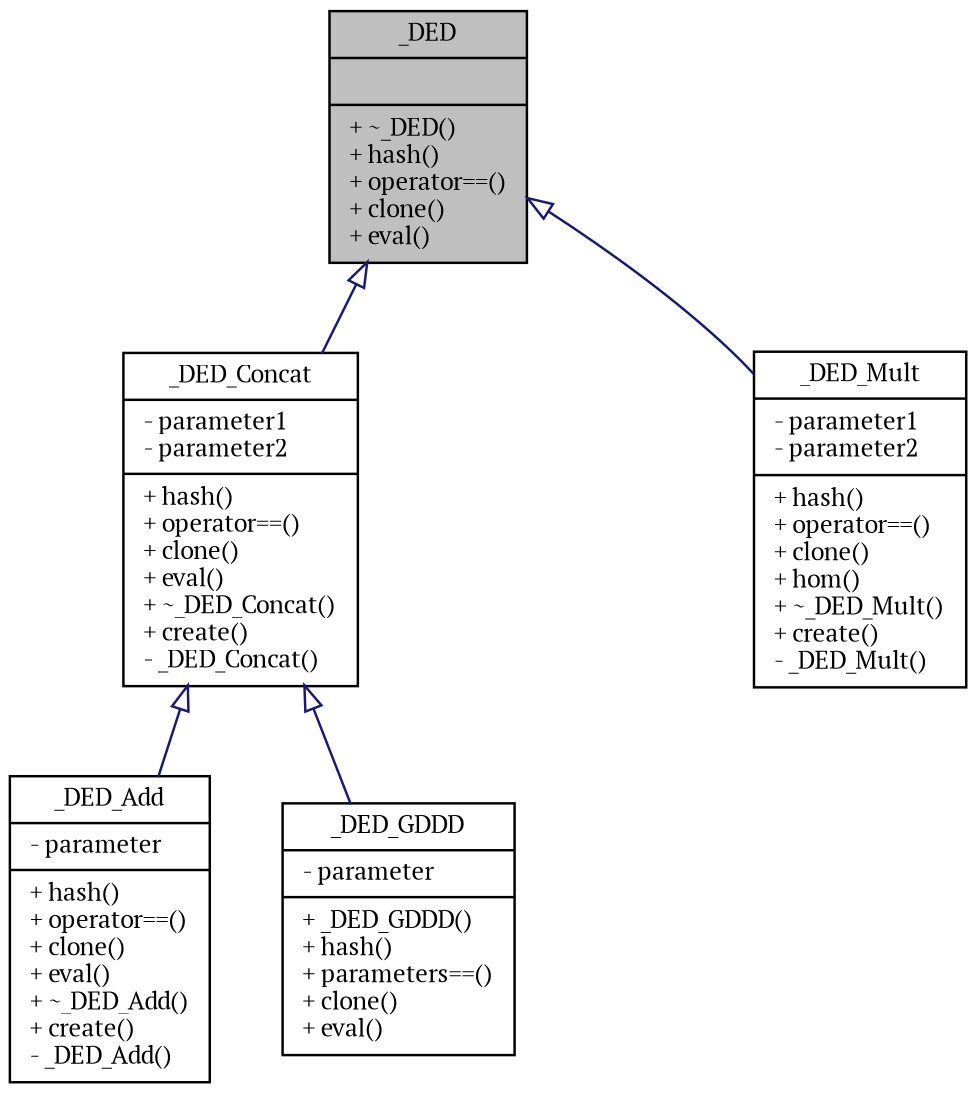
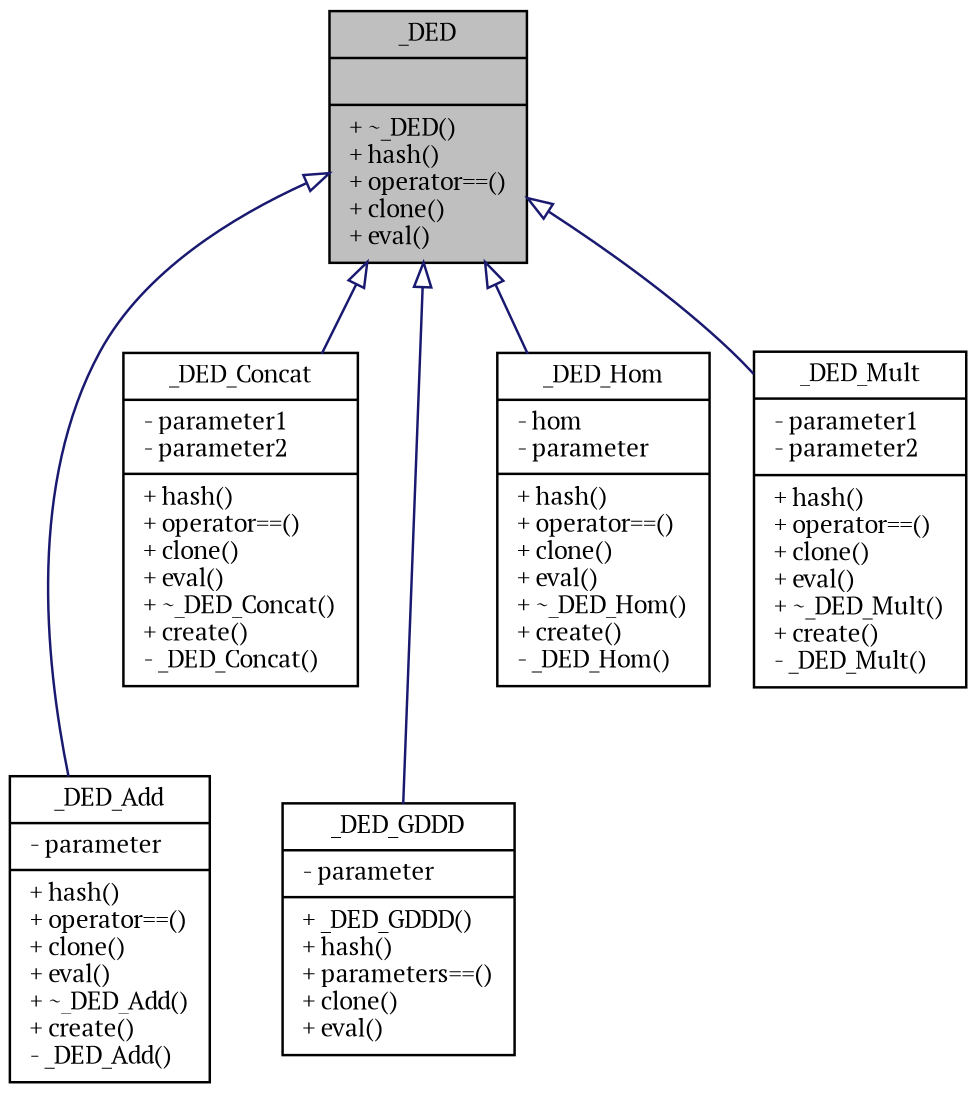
none -> (603, 520)
(818, 580) -> (816, 580)
(169, 743) -> (70, 428)
(332, 757) -> (413, 546)
